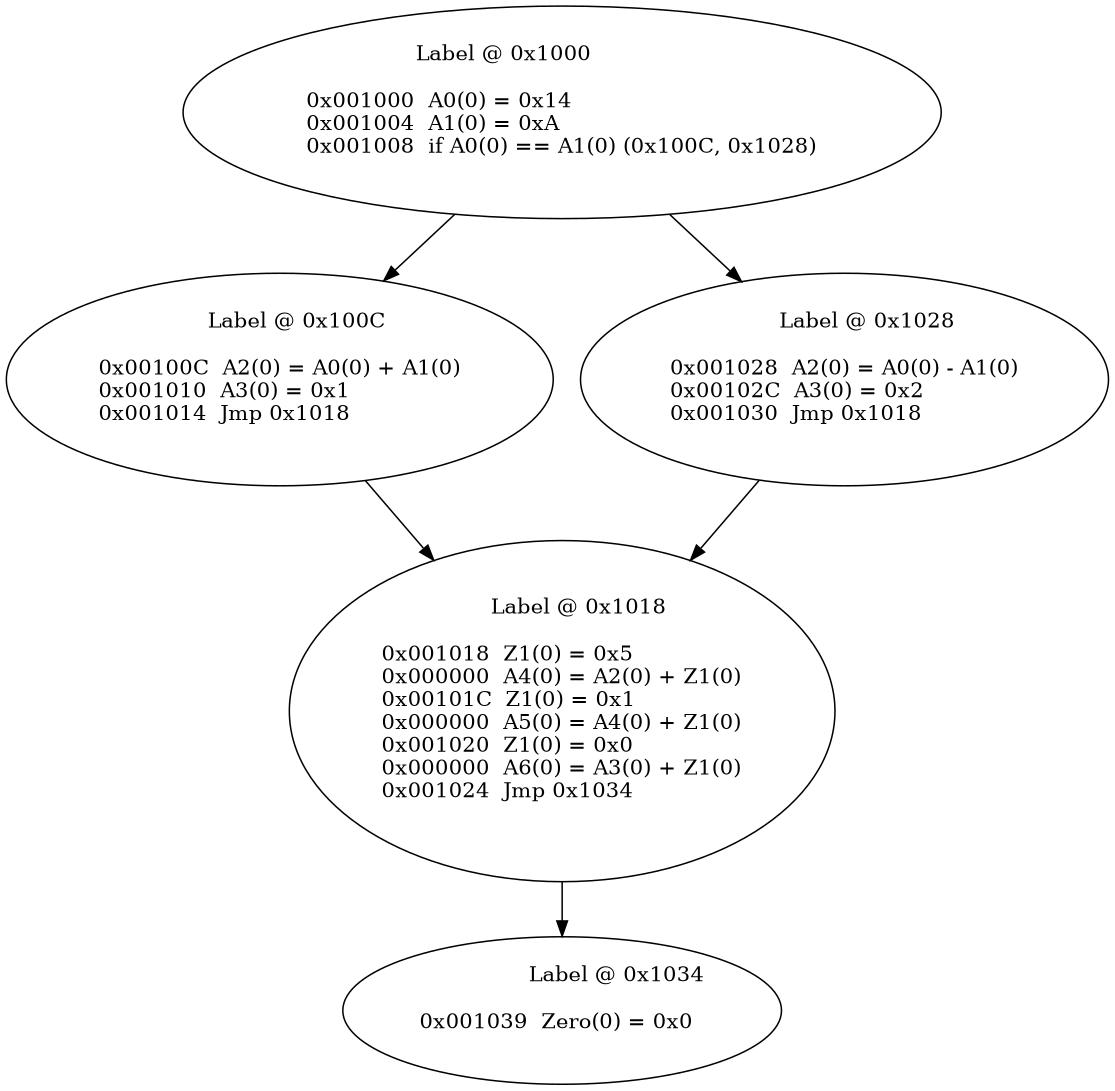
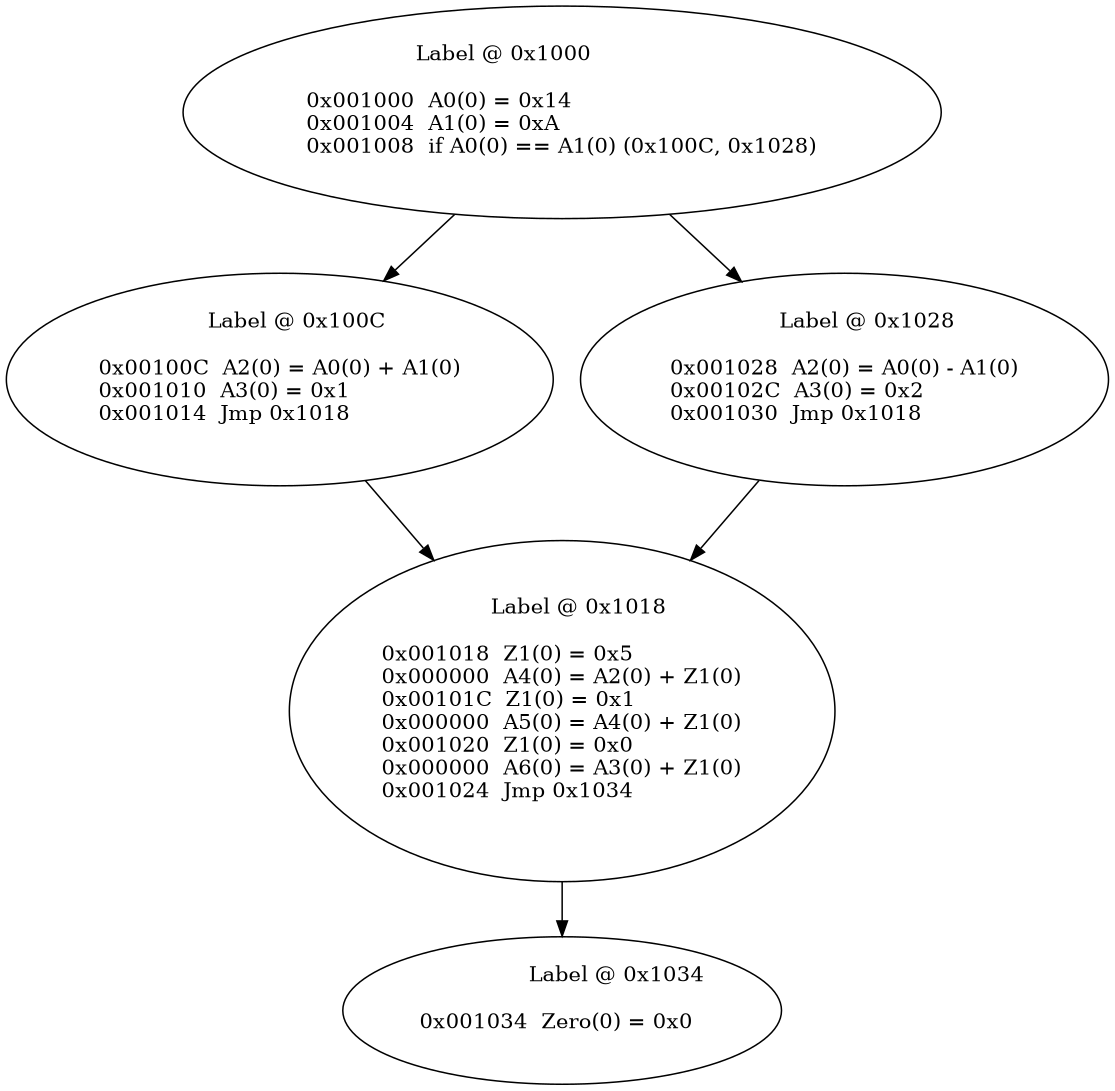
(562, 1011) -> (562, 1011)
